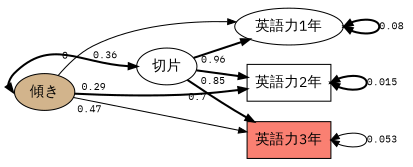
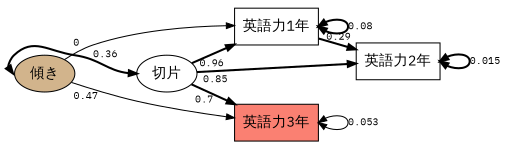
(289, 27) -> (276, 27)
(157, 95) -> (333, 43)
